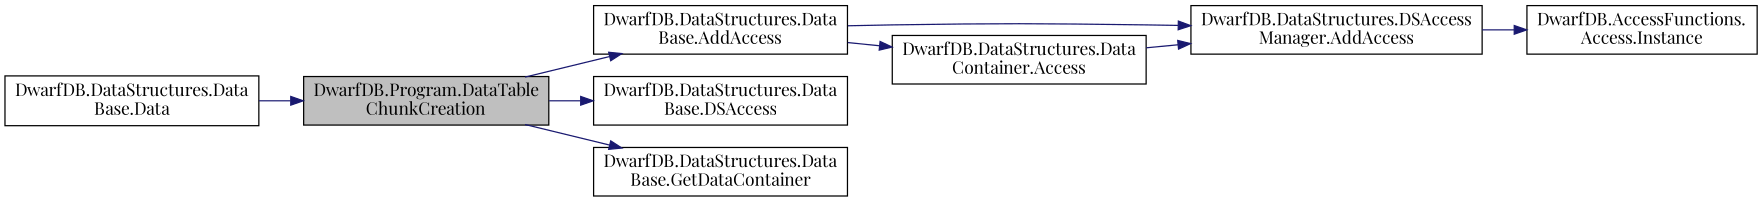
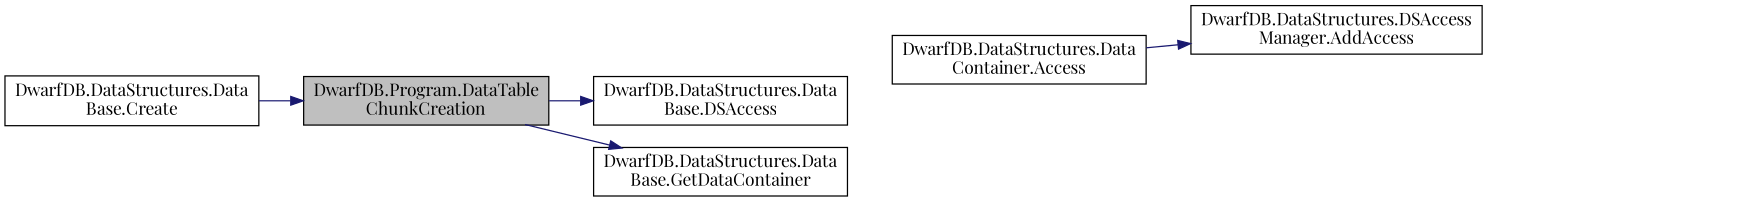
(721, 30) -> none
(1642, 30) -> none
(132, 101) -> (132, 101)
